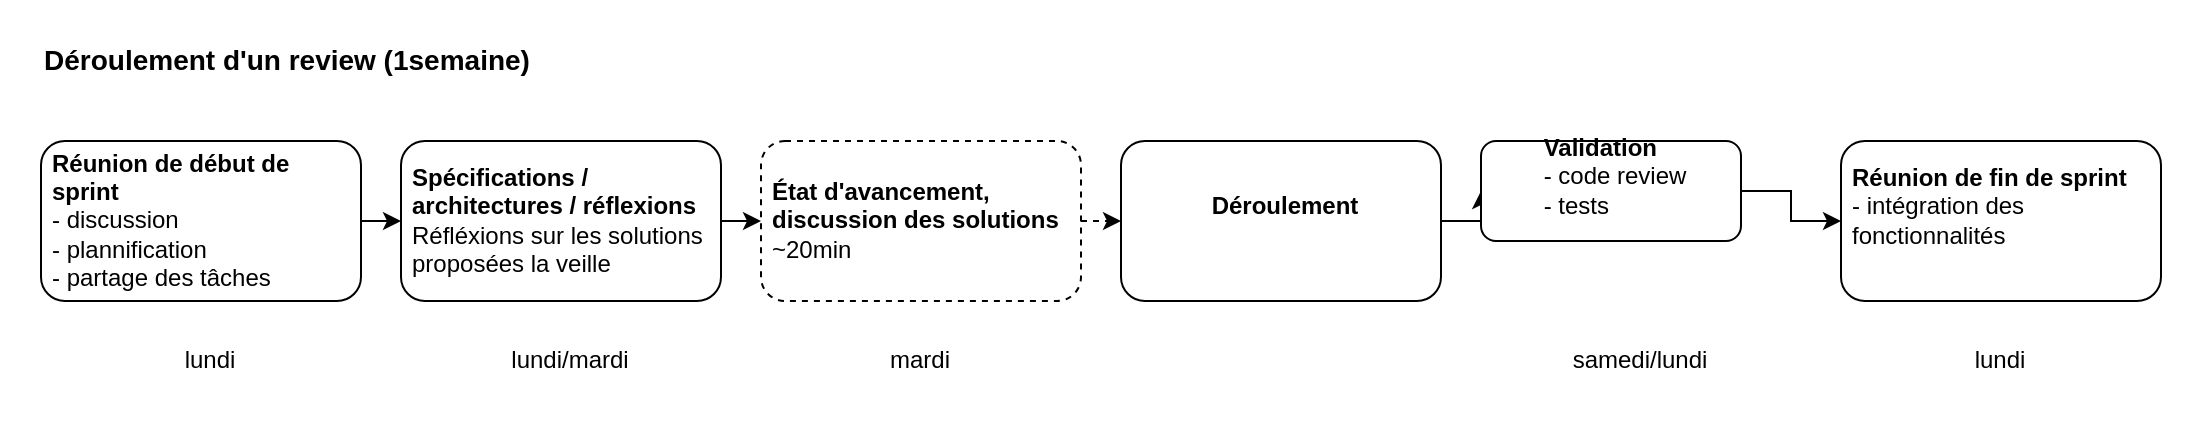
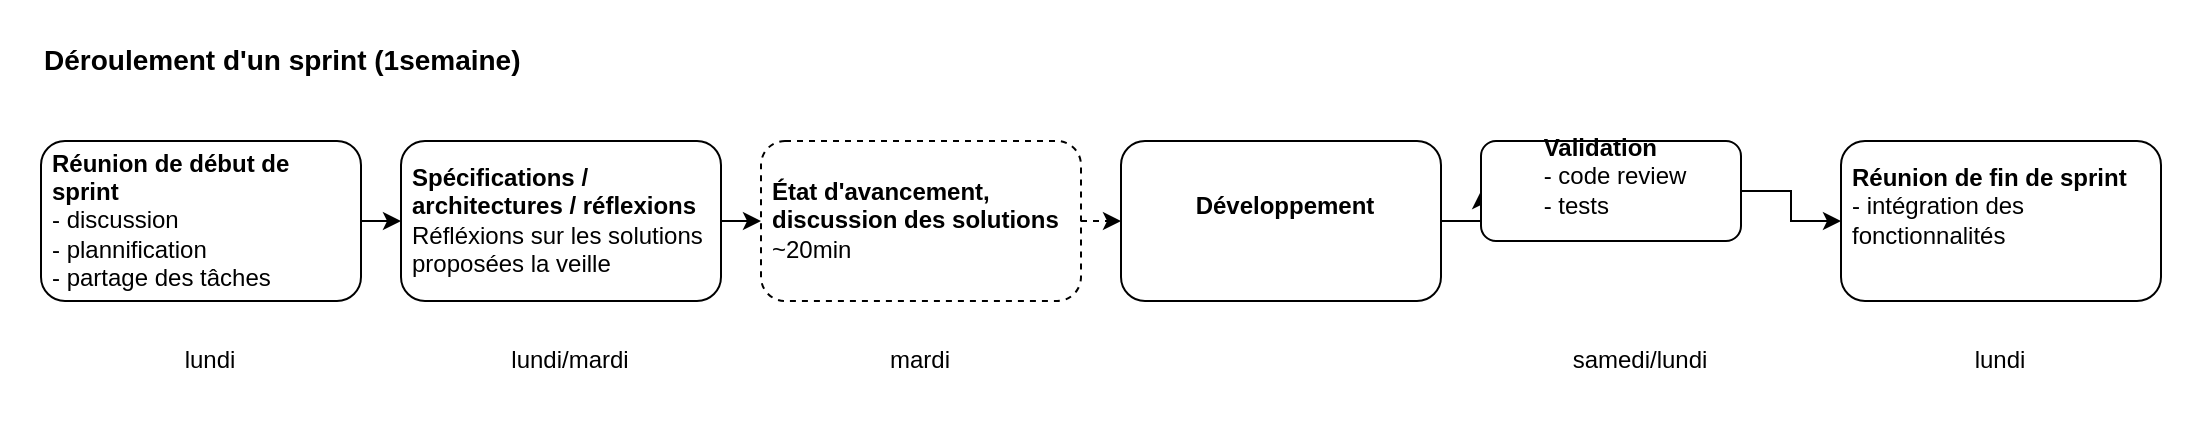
(286, 61) -> (286, 61)
(1286, 221) -> (1286, 221)
